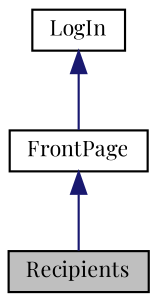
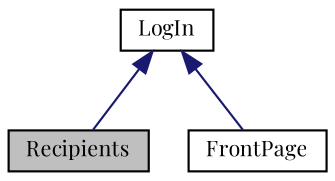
(79, 223) -> (116, 100)
